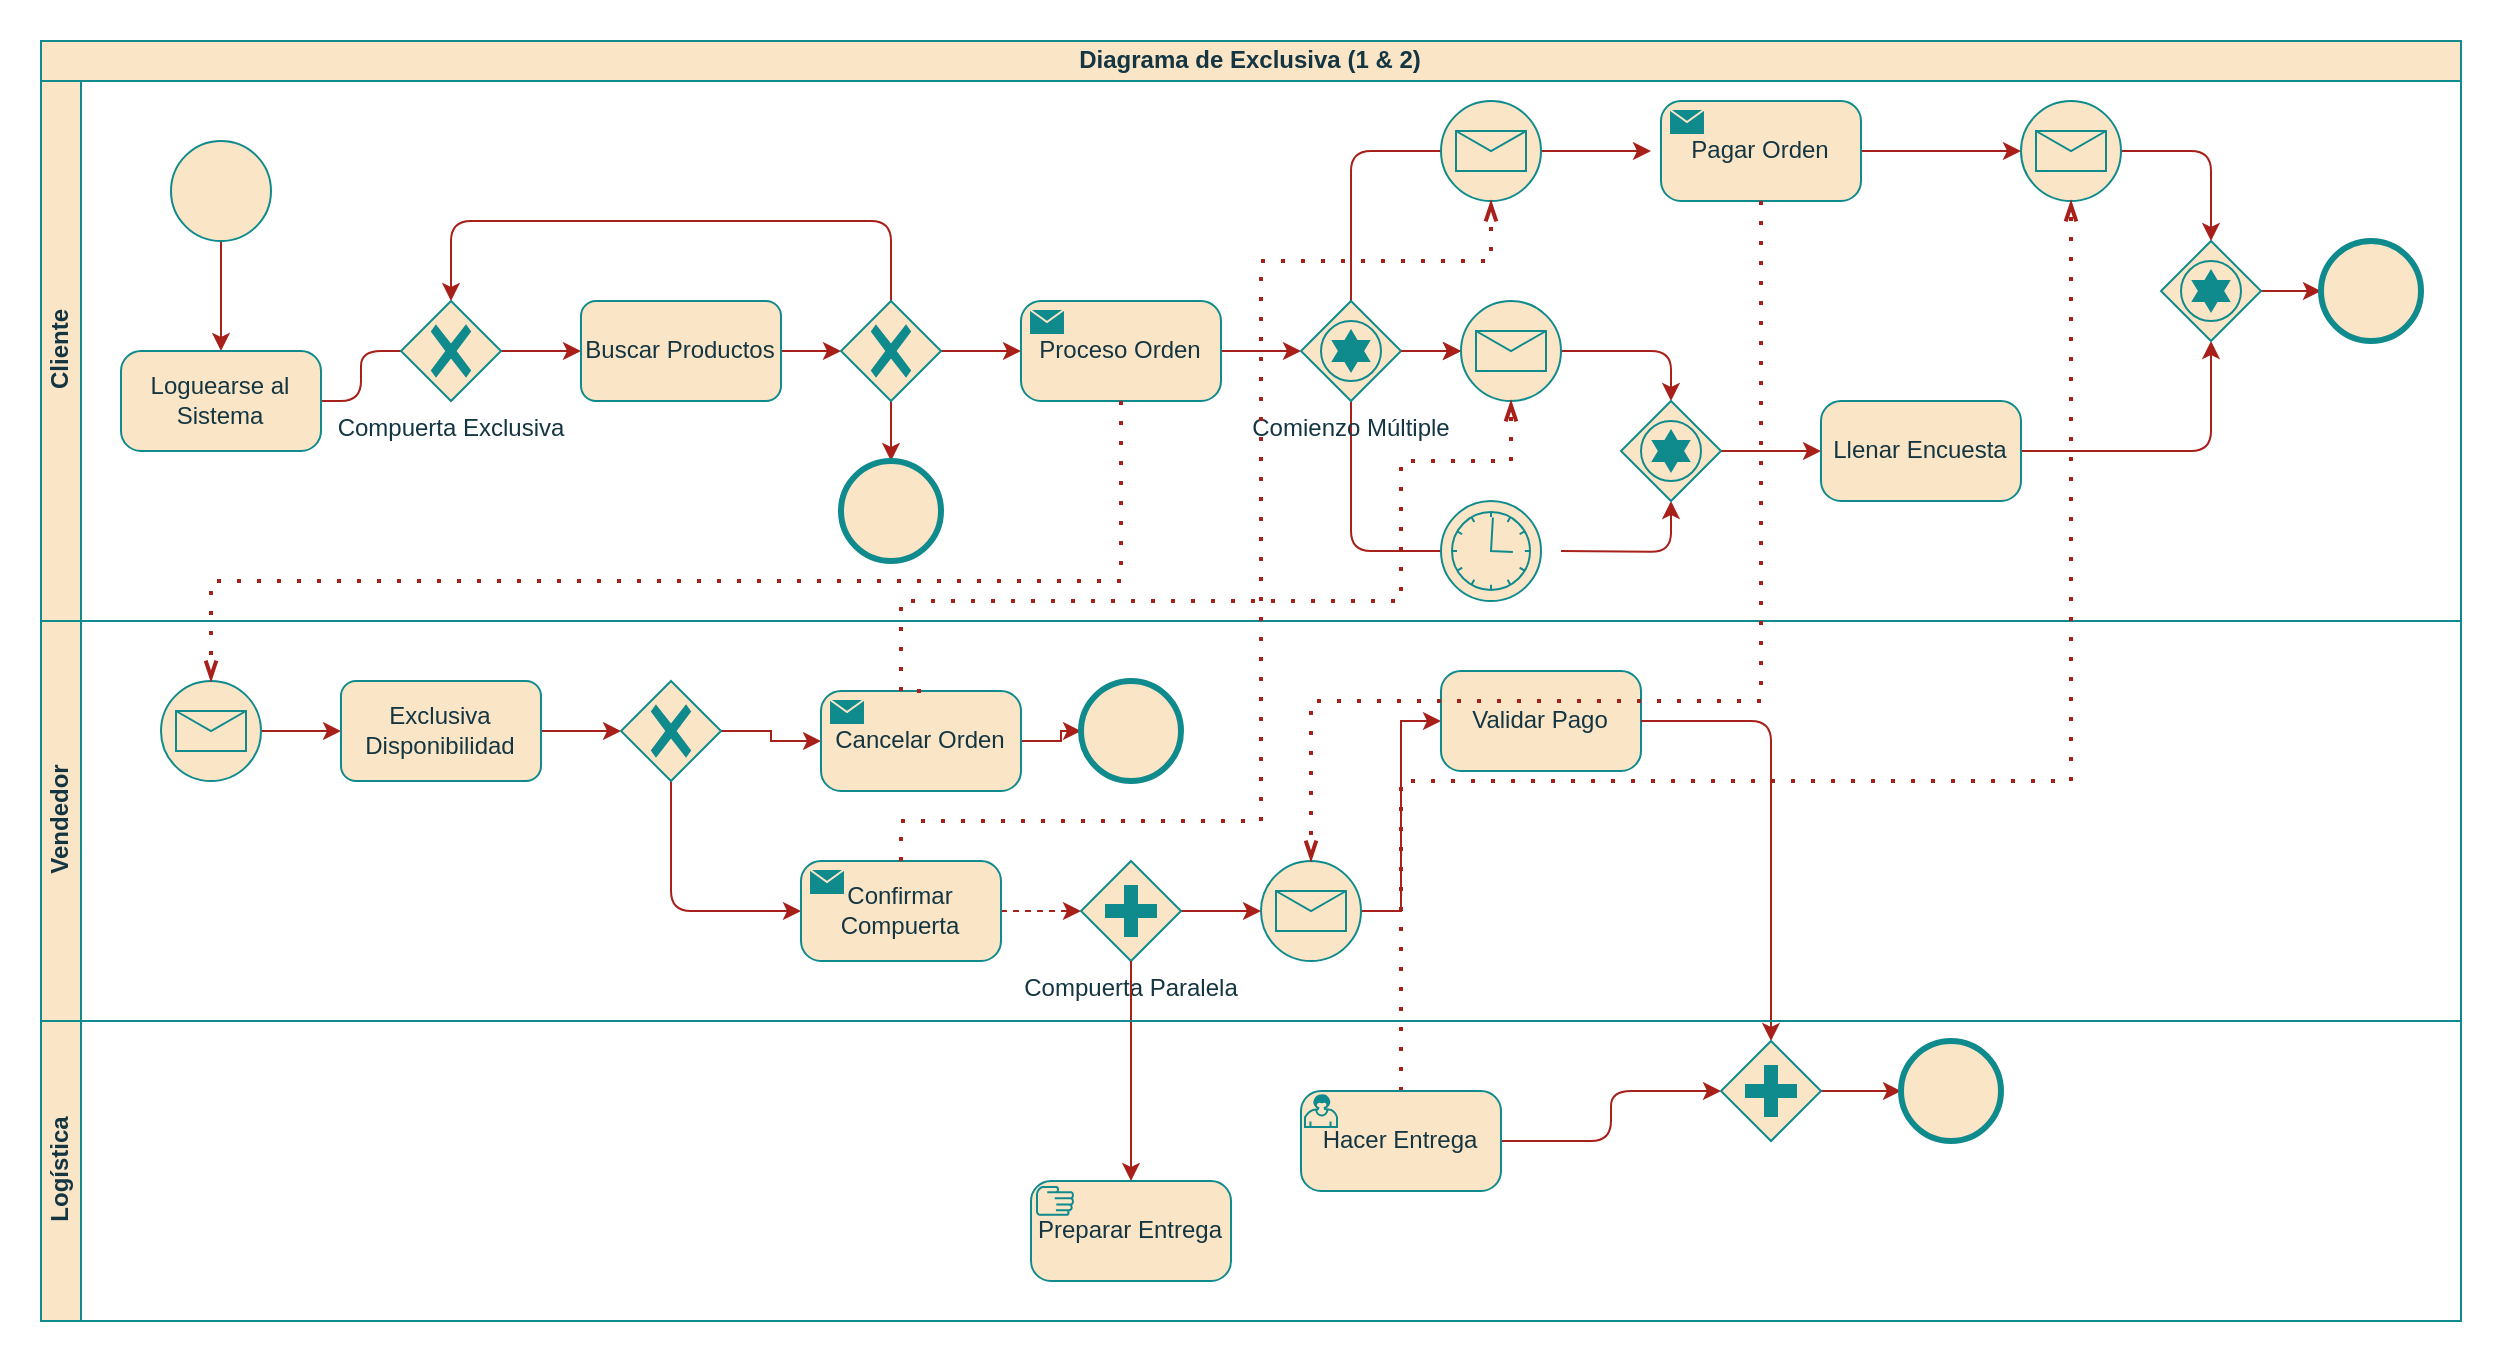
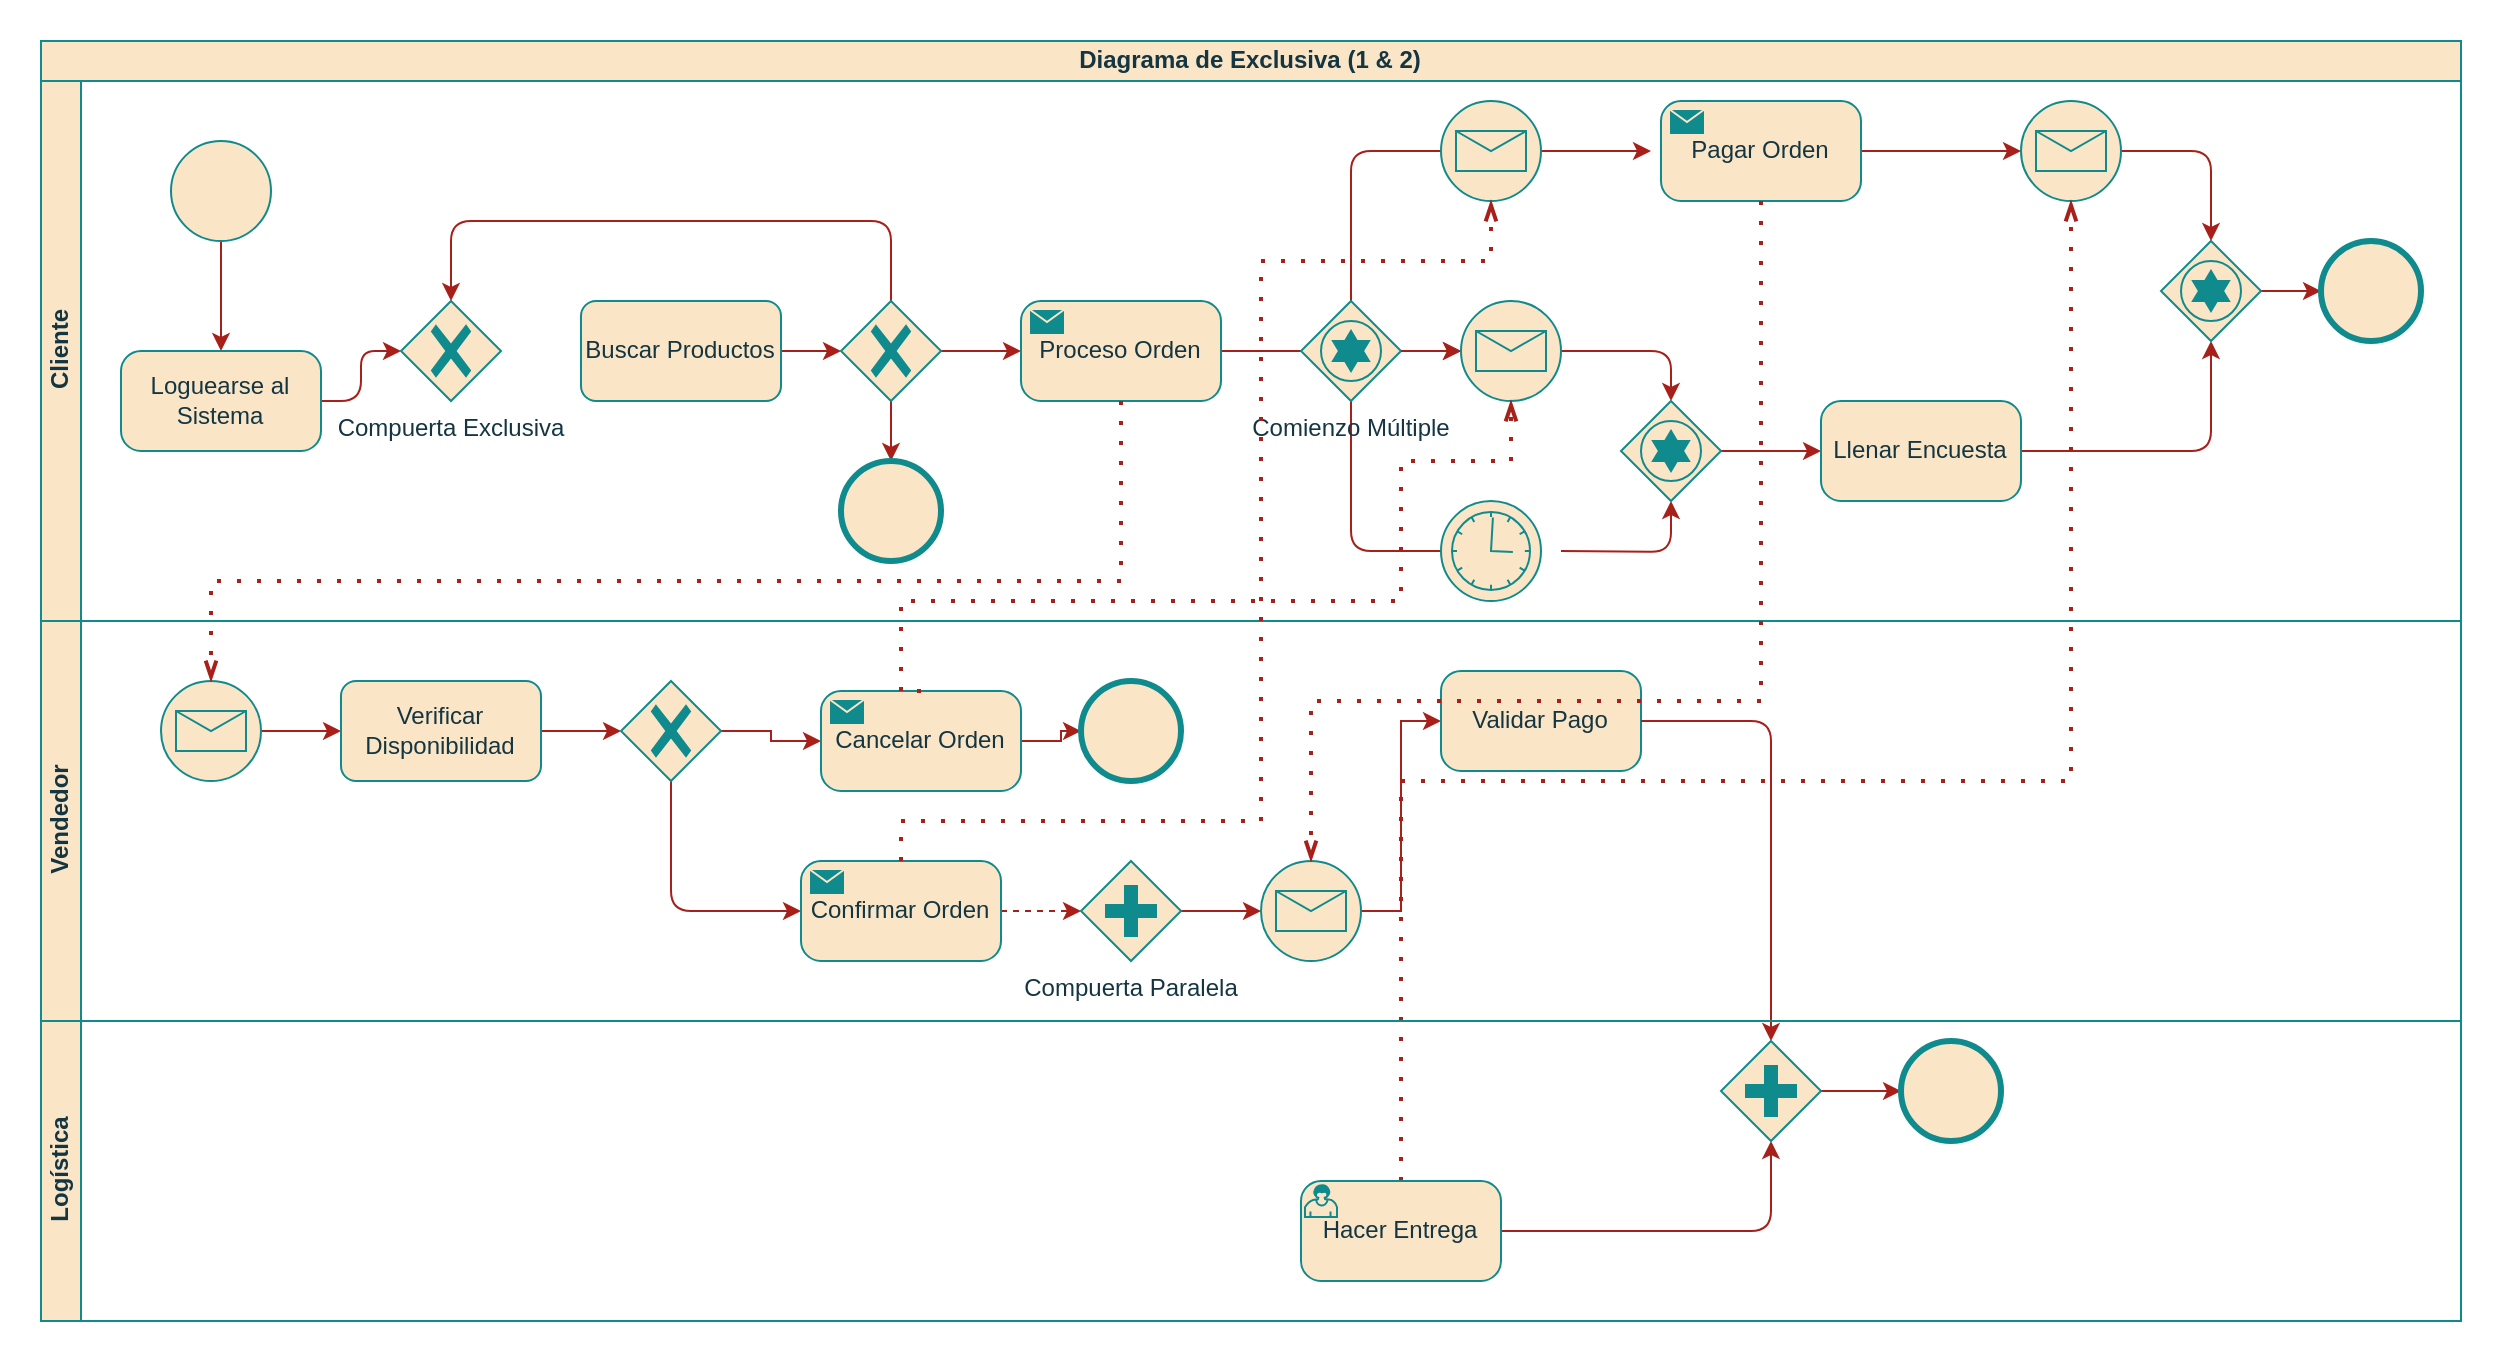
(384, 351) -> (386, 351)
(534, 351) -> none
(1286, 351) -> (1291, 351)
(441, 731) -> (441, 731)
(901, 911) -> (901, 911)
(1131, 1096) -> none
(1401, 1141) -> (1401, 1231)
(1131, 1231) -> none
